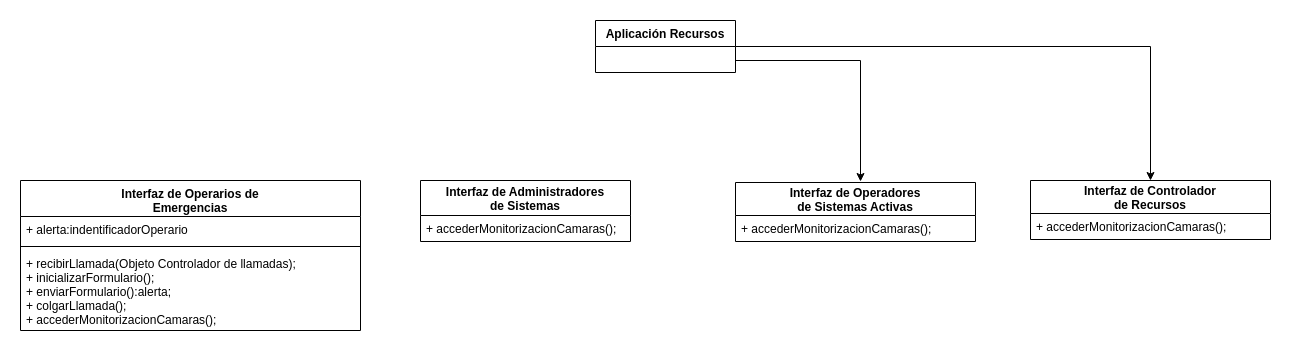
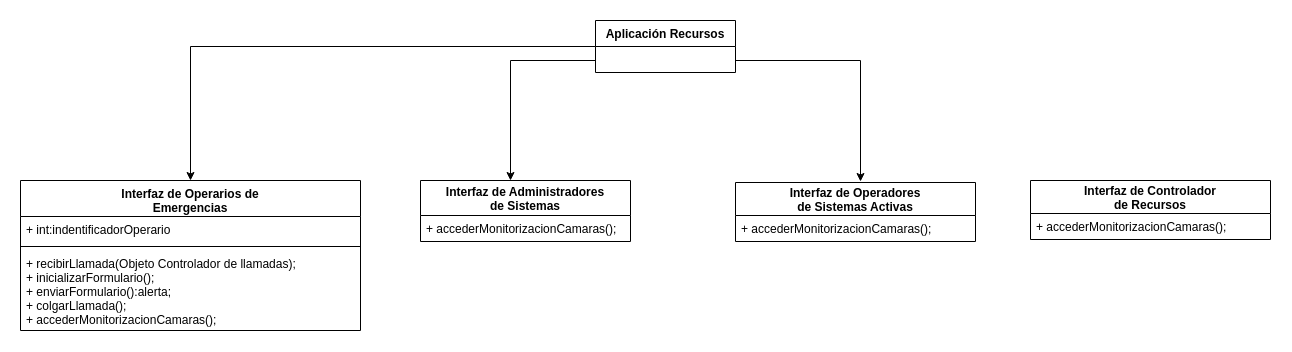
none -> (329, 47)
(1008, 47) -> none
none -> (511, 75)
(119, 230) -> (109, 230)
